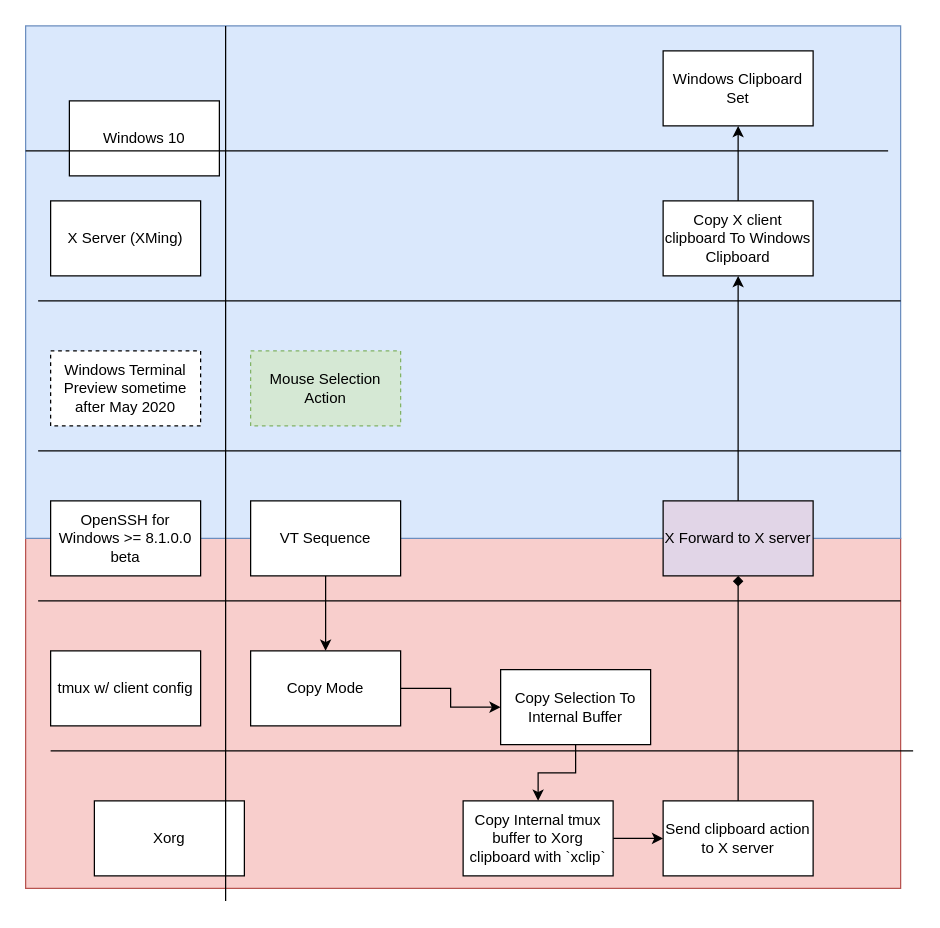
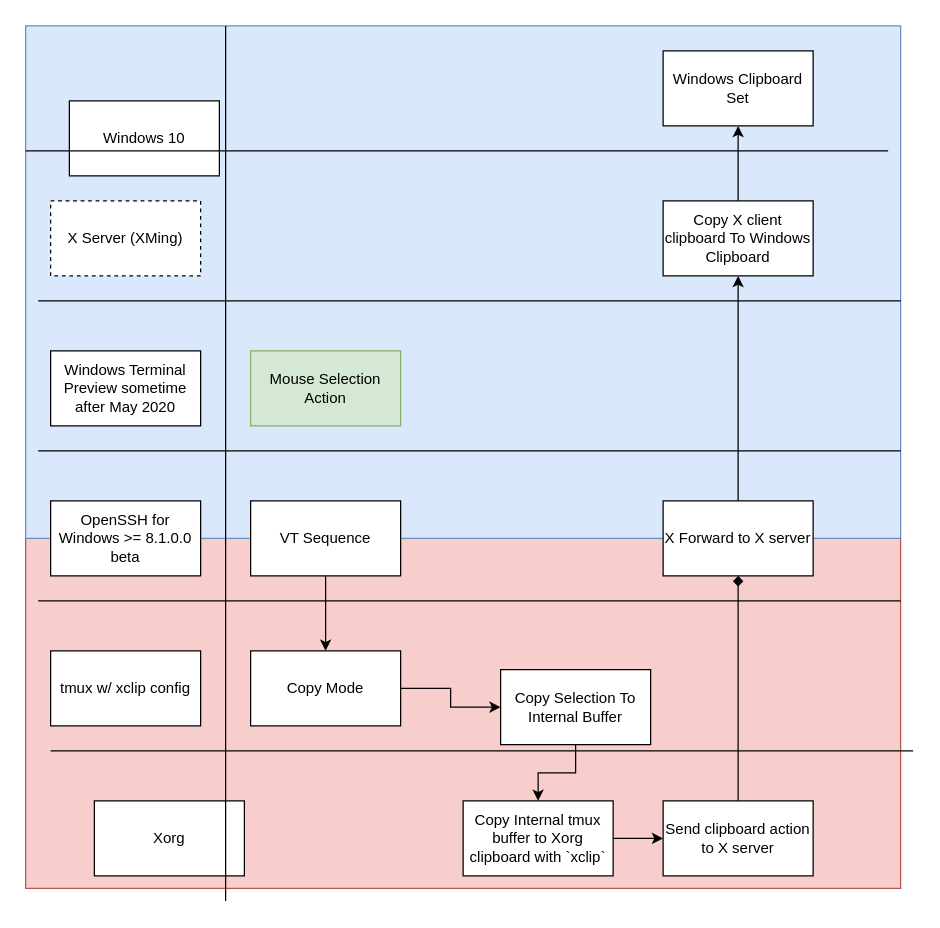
(126, 238) -> (126, 238)
(126, 388) -> (126, 388)
(326, 388) -> (326, 388)
(738, 538) -> (738, 538)
(126, 688) -> (126, 688)
